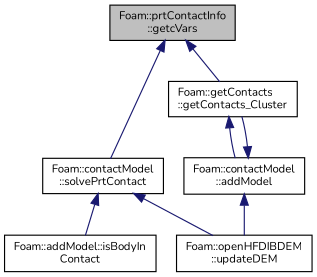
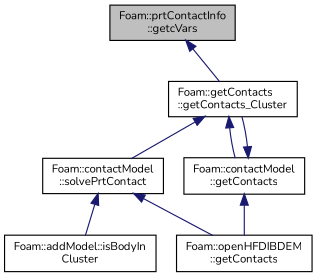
(135, 105) -> (163, 140)
(244, 176) -> (244, 176)
(80, 253) -> (80, 253)
(244, 253) -> (244, 253)
